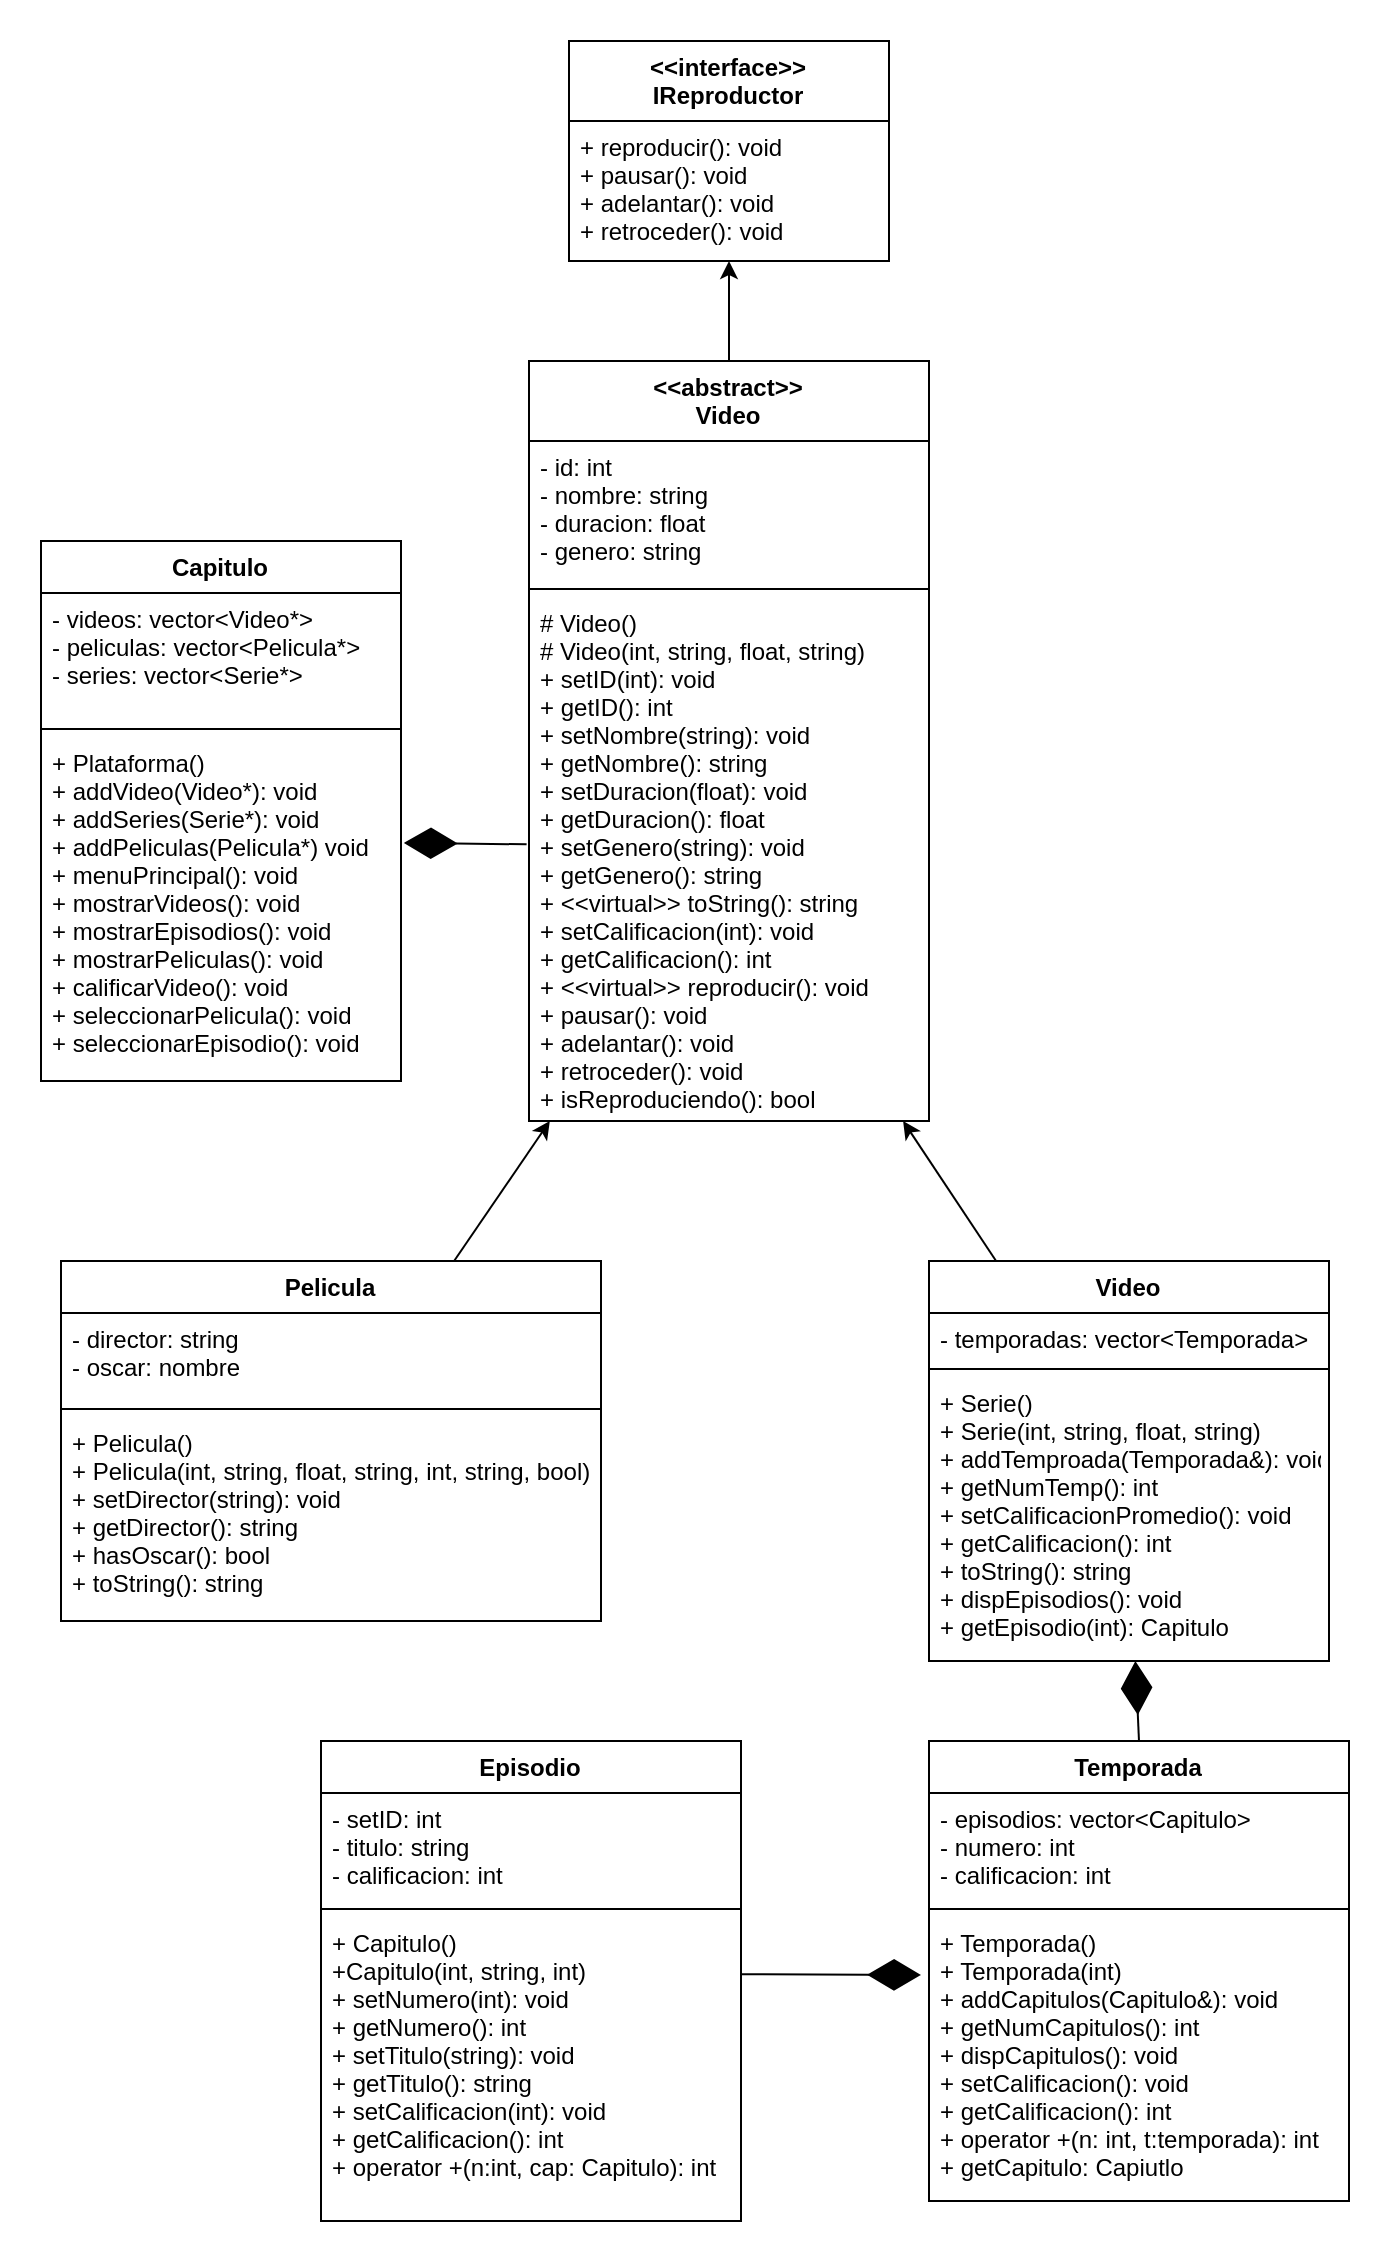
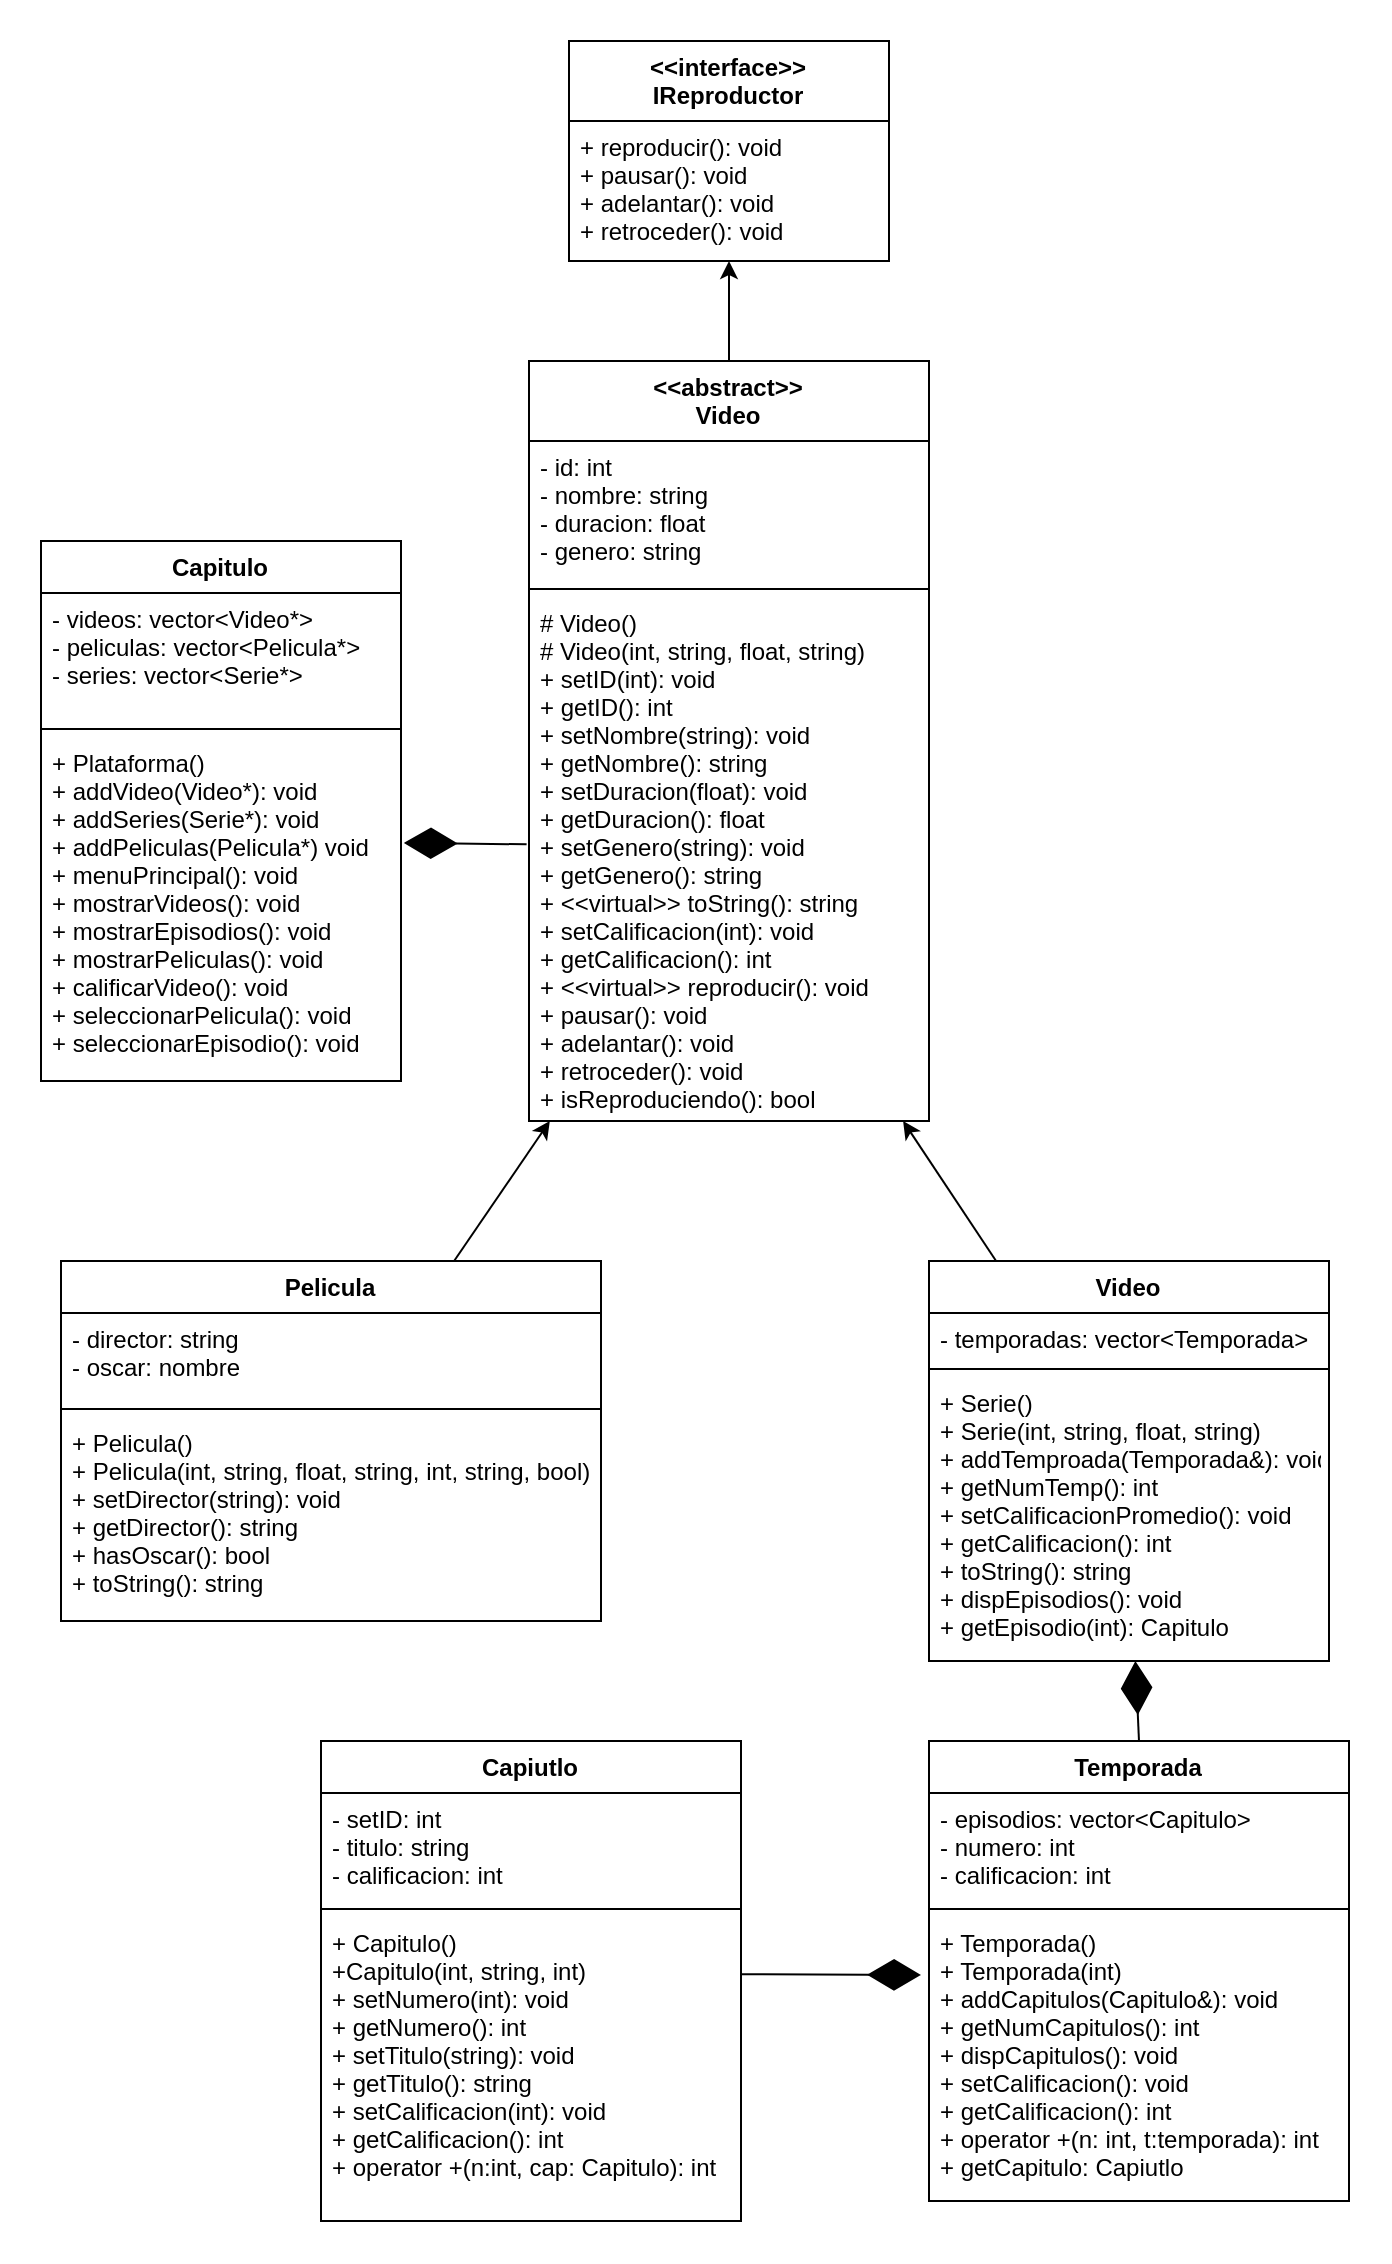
(530, 1768) -> (530, 1768)
